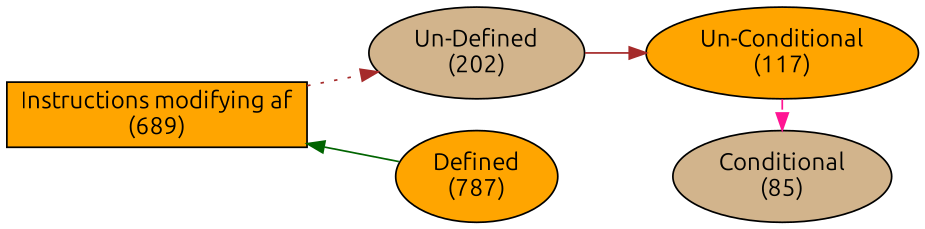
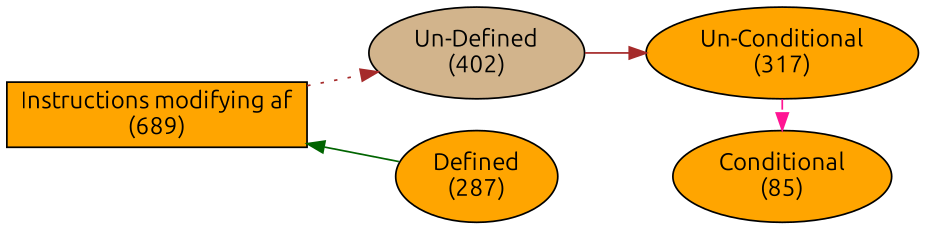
(477, 53) -> (477, 53)
(782, 53) -> (782, 53)
(477, 176) -> (477, 176)
(782, 176) -> (782, 176)
